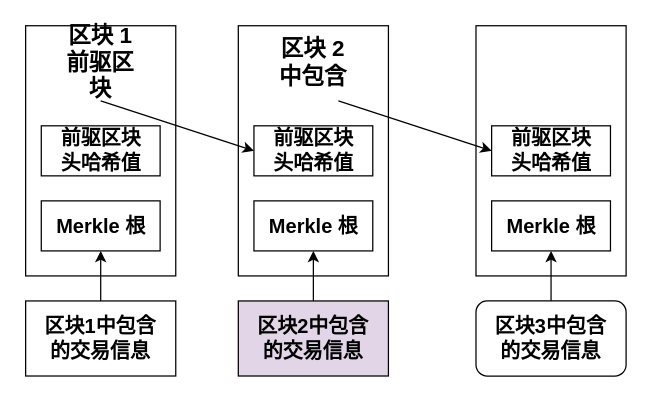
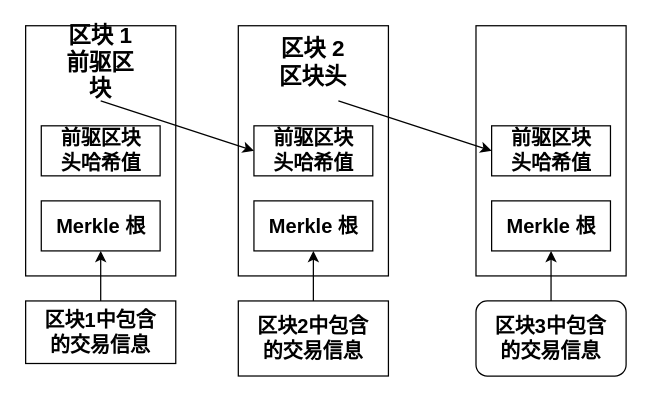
(313, 63) -> (313, 63)
(101, 338) -> (101, 332)
(313, 338) -> (313, 338)
